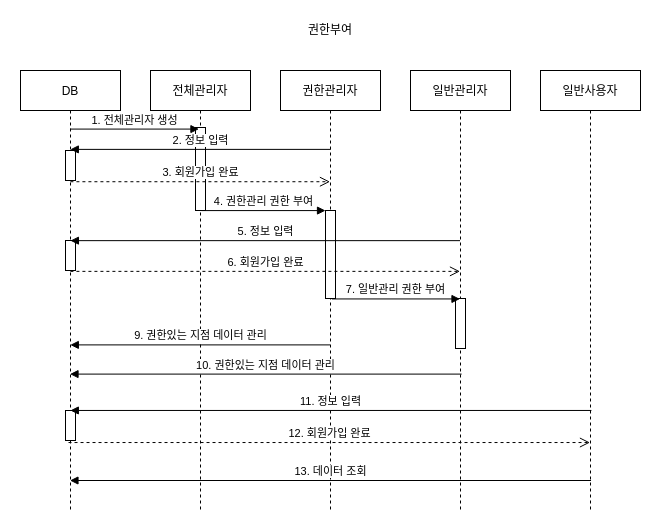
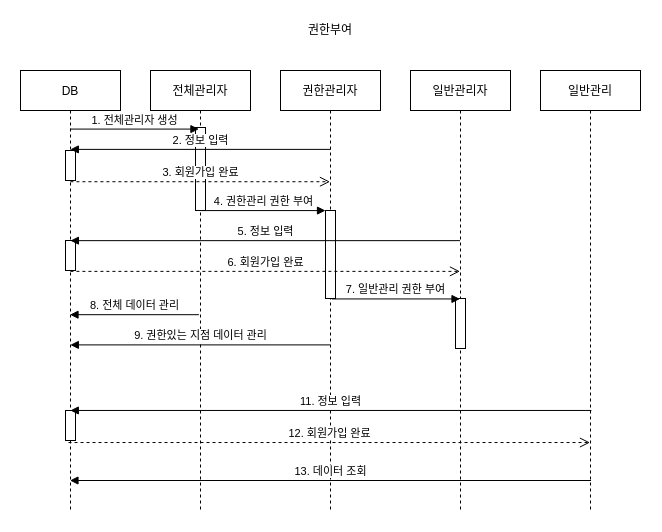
(590, 91) -> (590, 91)
none -> (139, 315)
(268, 374) -> none
